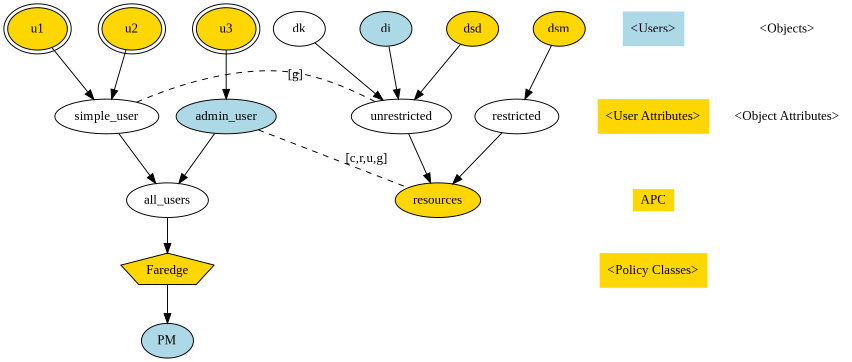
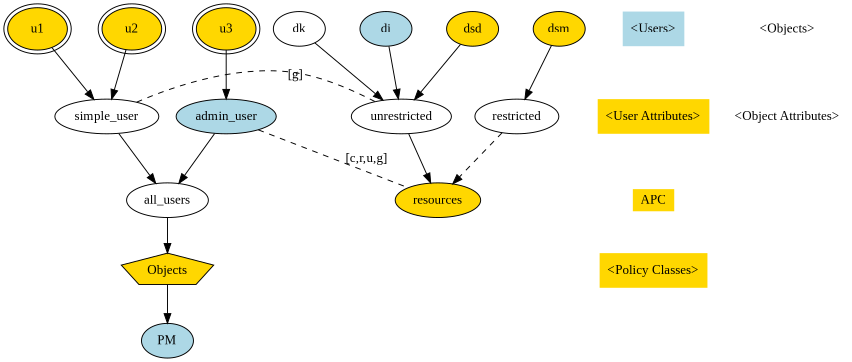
(481, 155) -> (481, 155)
(167, 270) -> (167, 270)
